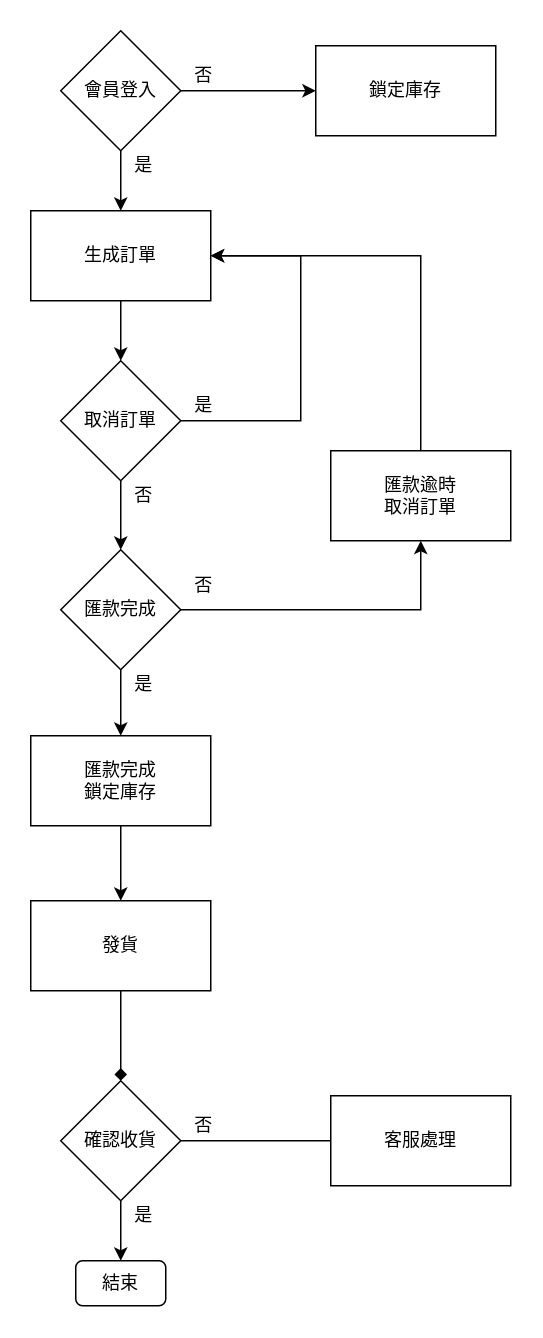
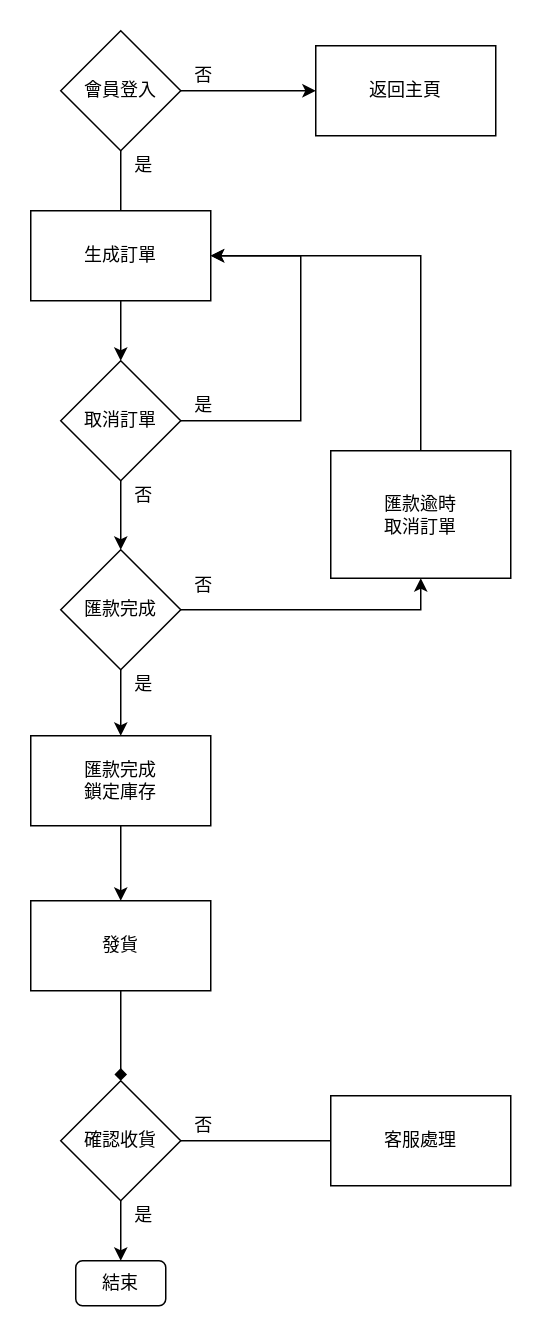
(406, 91) -> (406, 91)
(121, 199) -> (121, 203)
(421, 496) -> (421, 515)
